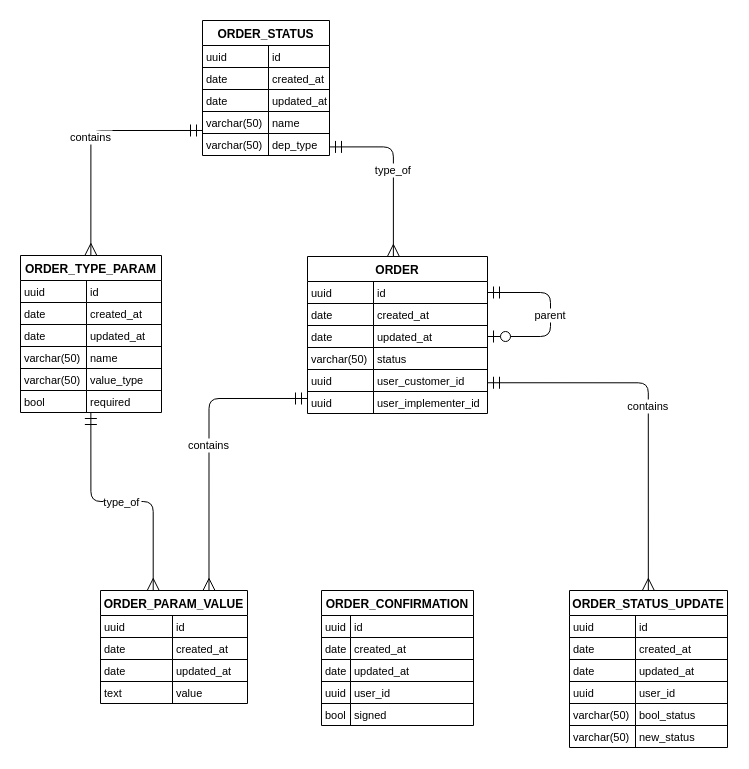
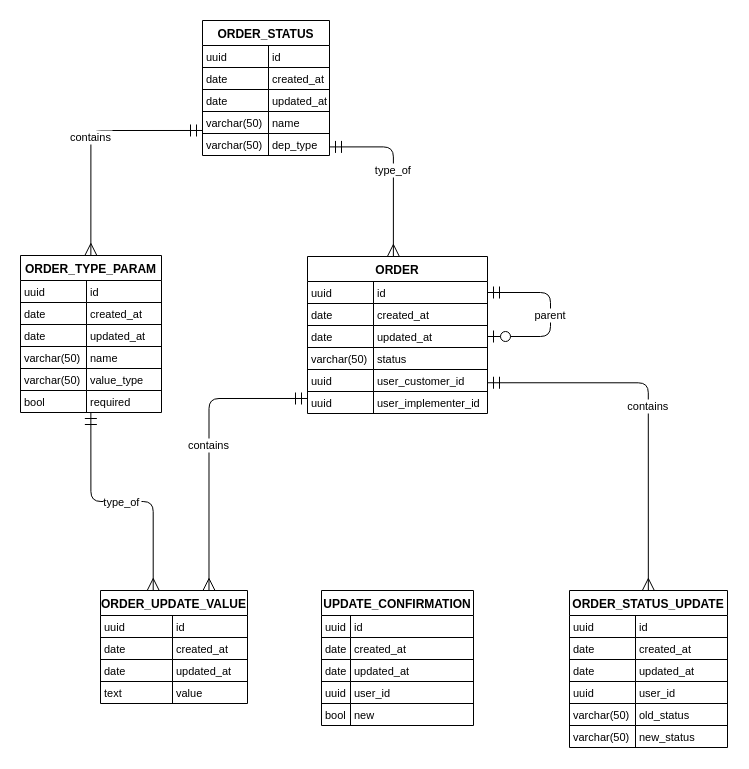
(174, 604) -> (174, 604)
(397, 604) -> (397, 604)
(371, 715) -> (363, 715)
(671, 715) -> (668, 715)
